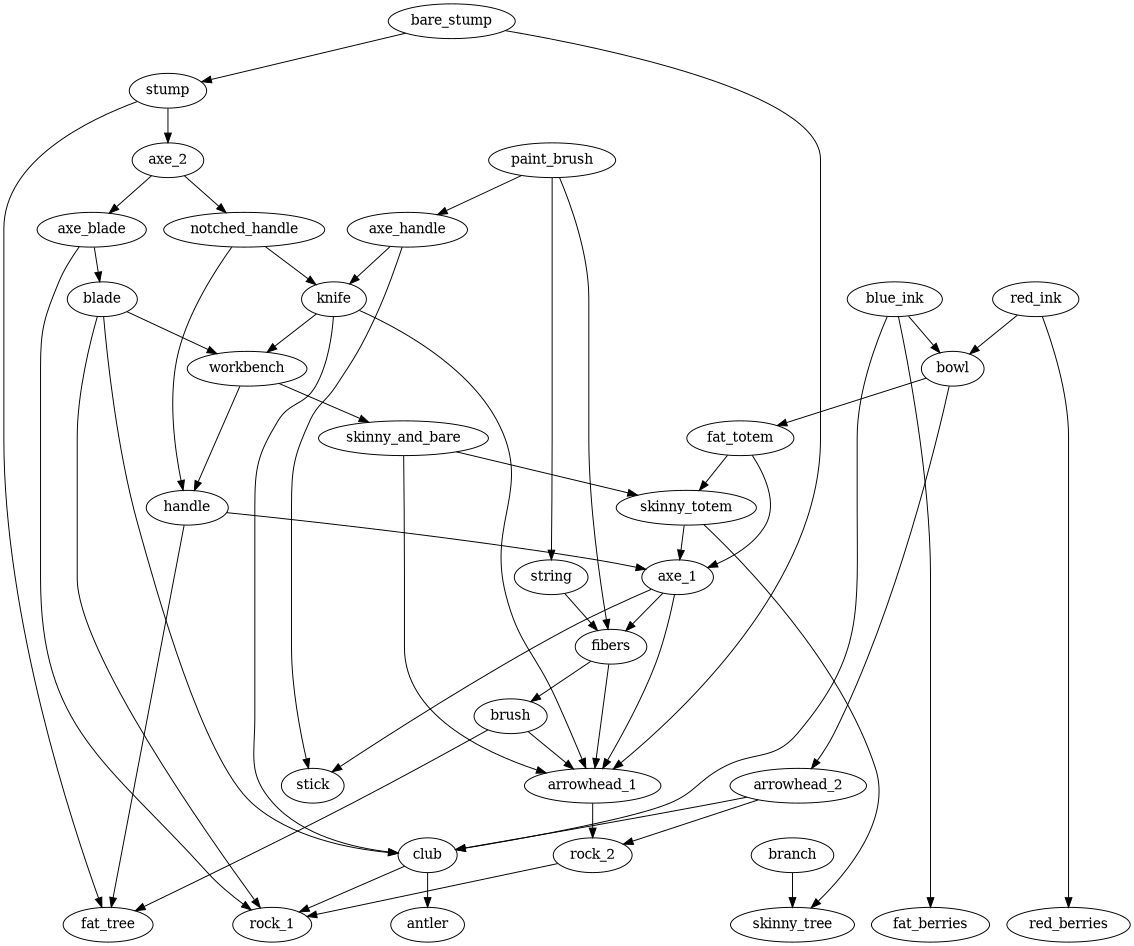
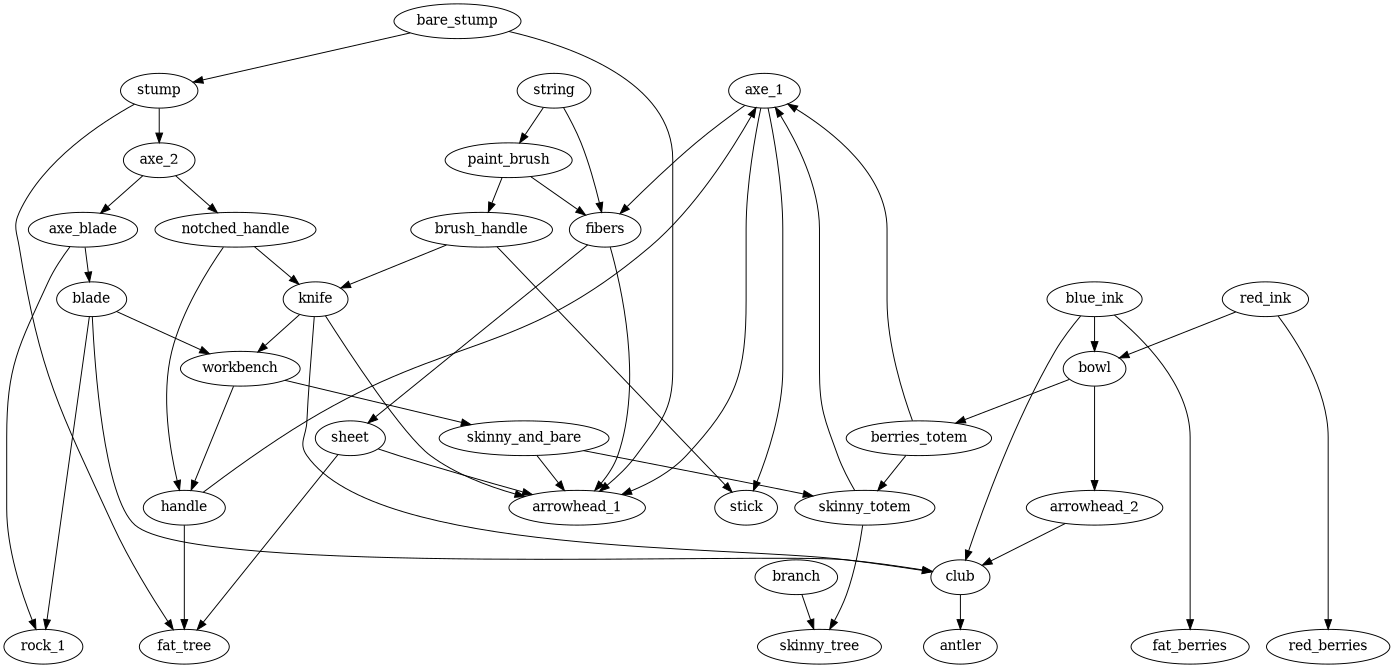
(407, 230) -> (482, 230)
(552, 364) -> (534, 121)
(740, 438) -> (919, 438)
(511, 716) -> (350, 438)
(593, 855) -> none
(357, 887) -> none
